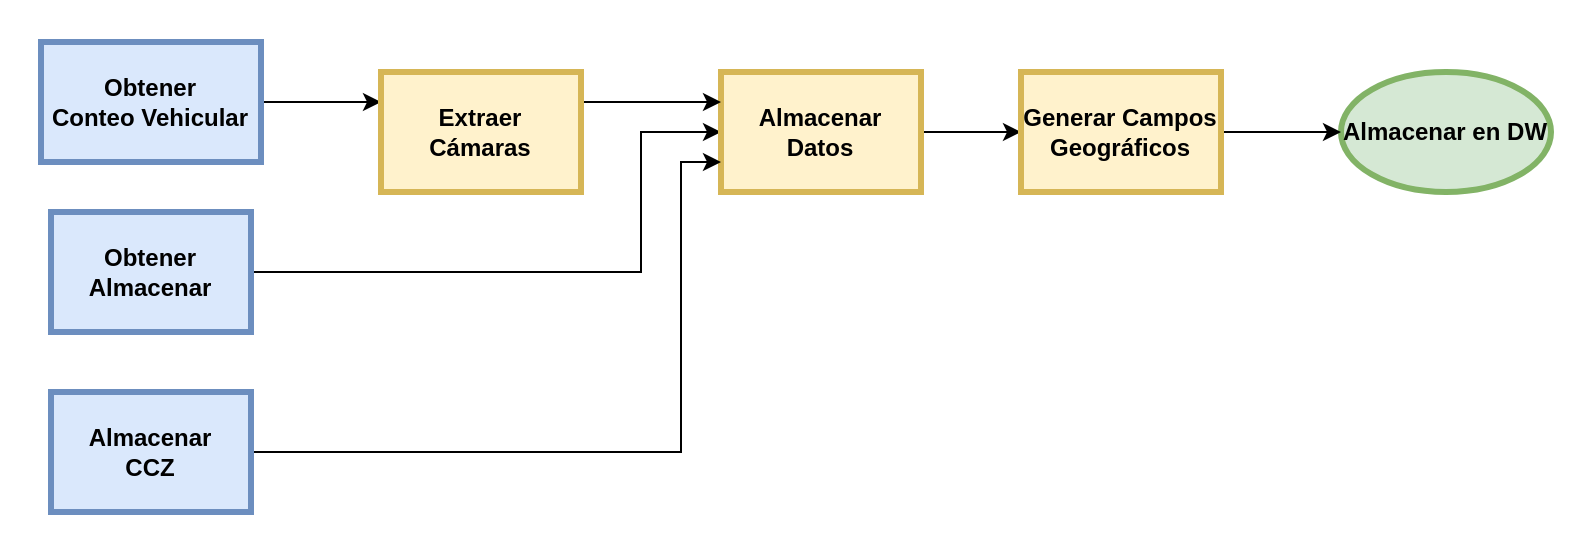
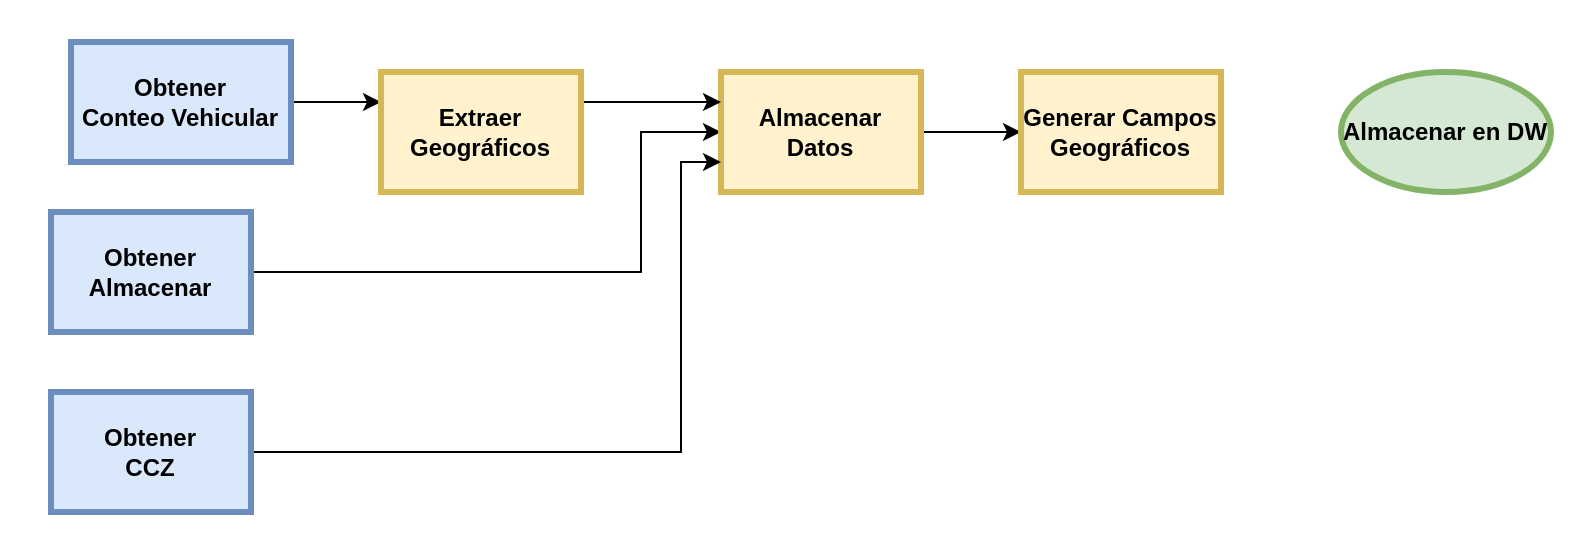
(151, 102) -> (181, 102)
(1275, 132) -> none
(481, 133) -> (481, 133)
(151, 453) -> (151, 453)
